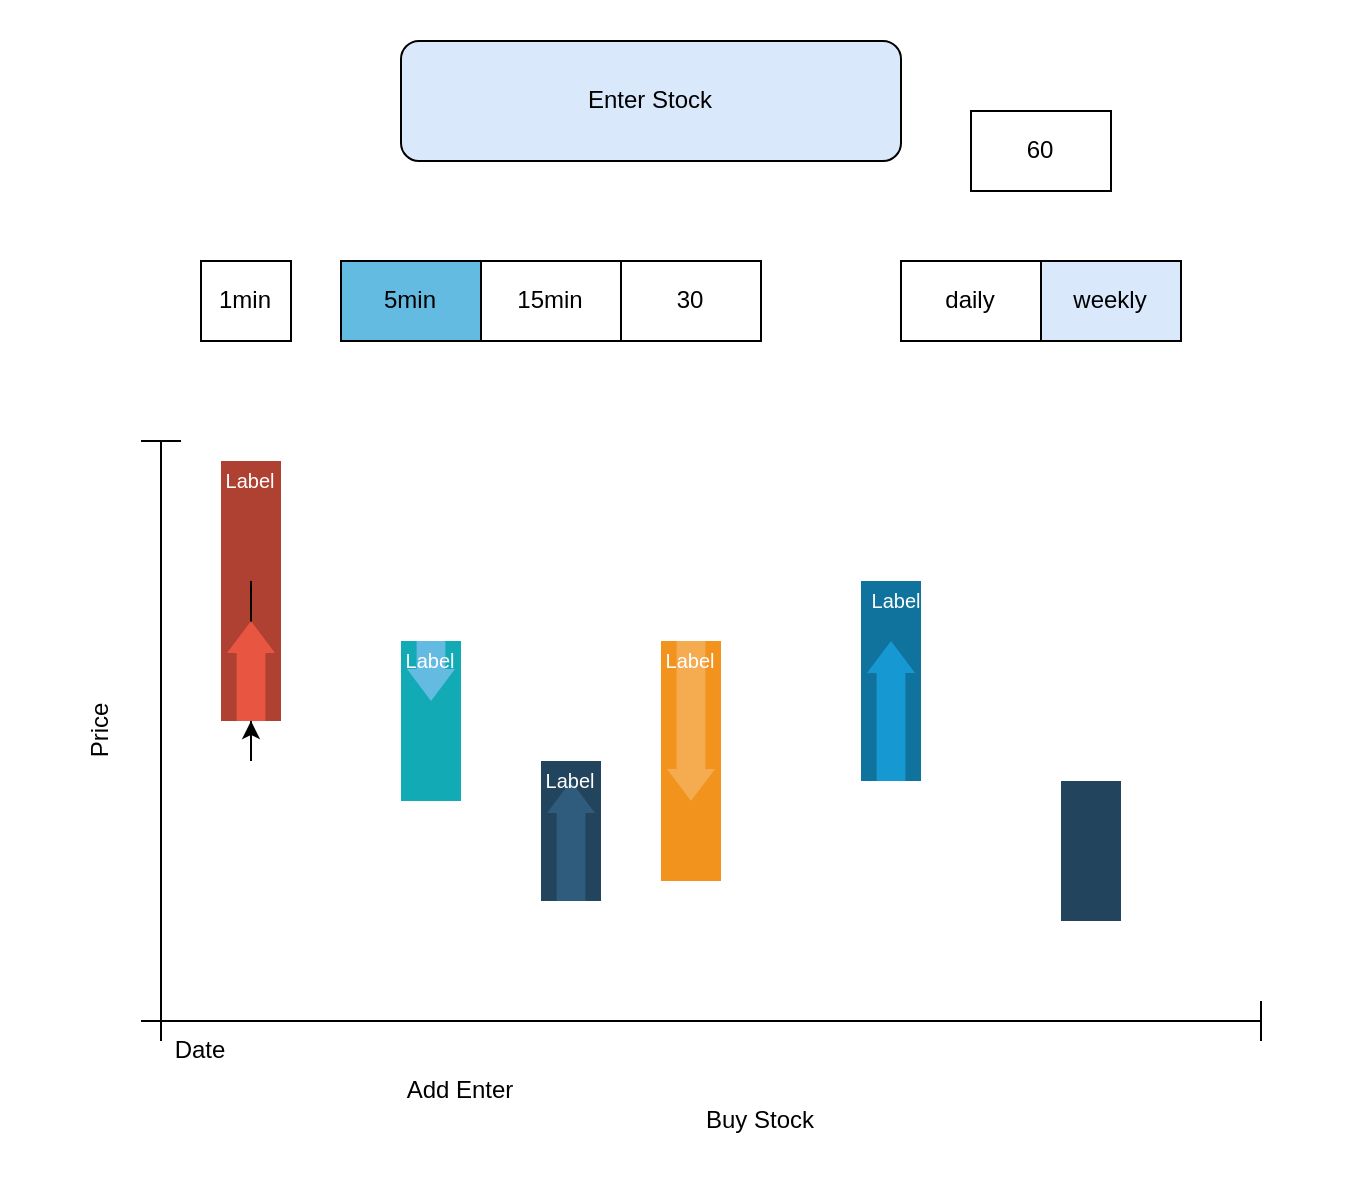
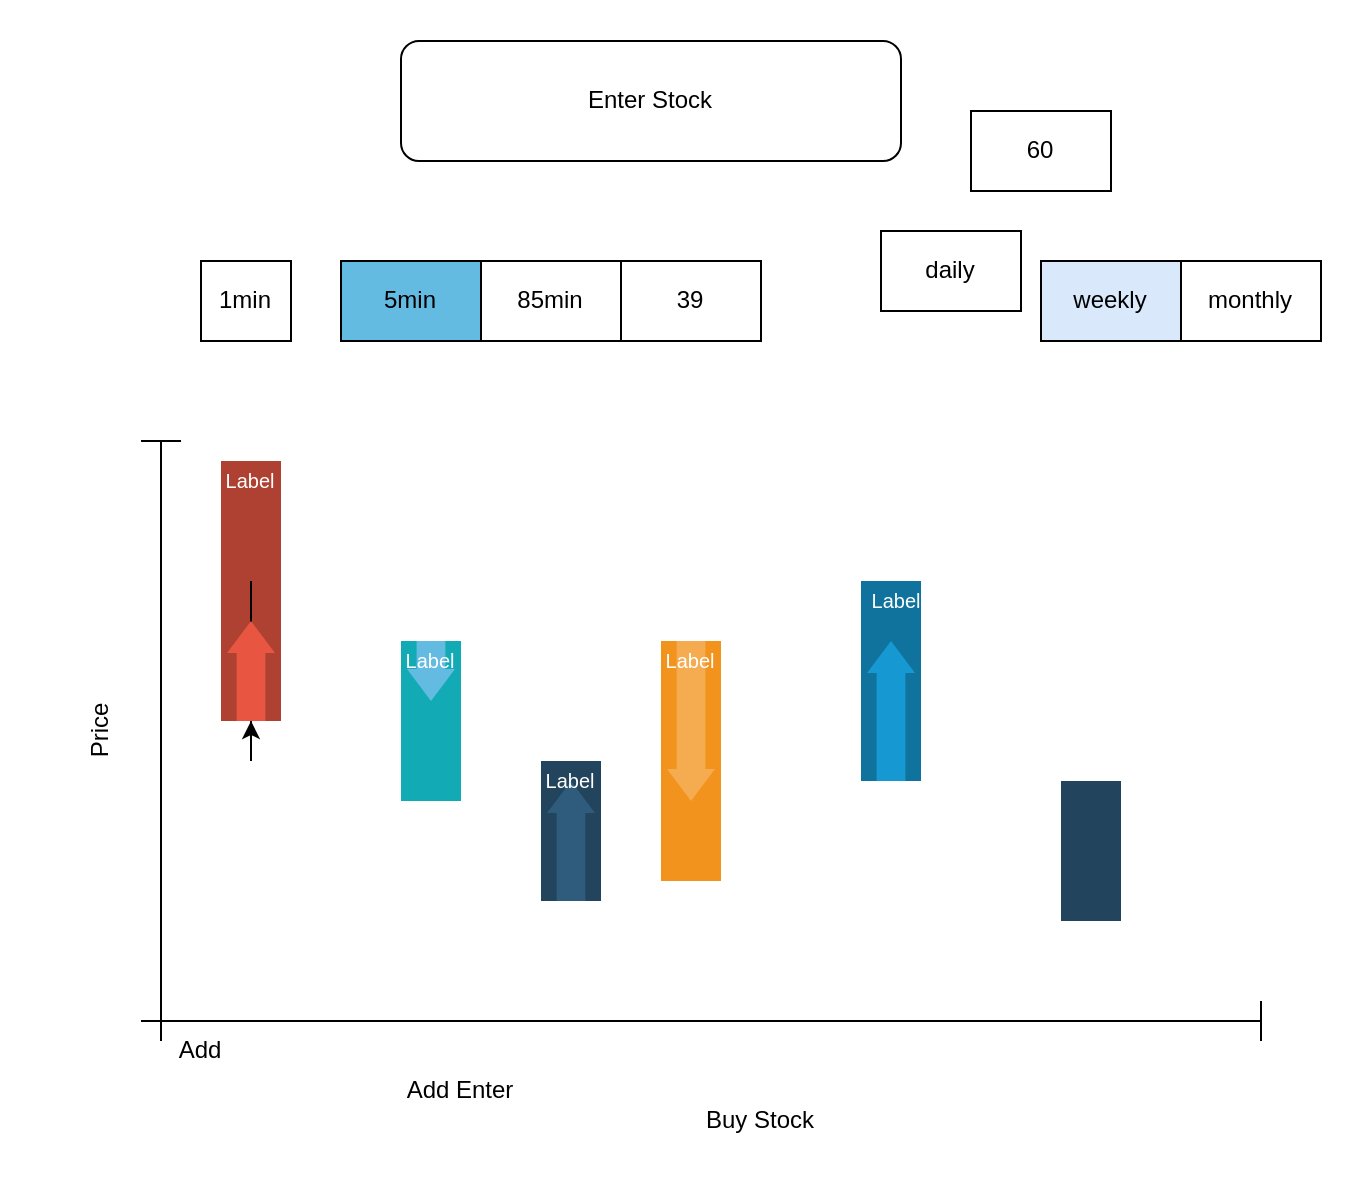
(651, 101) -> (651, 101)
(551, 301) -> (551, 301)
(691, 301) -> (691, 301)
(971, 301) -> (951, 271)
none -> (1251, 301)
(201, 1051) -> (201, 1051)
